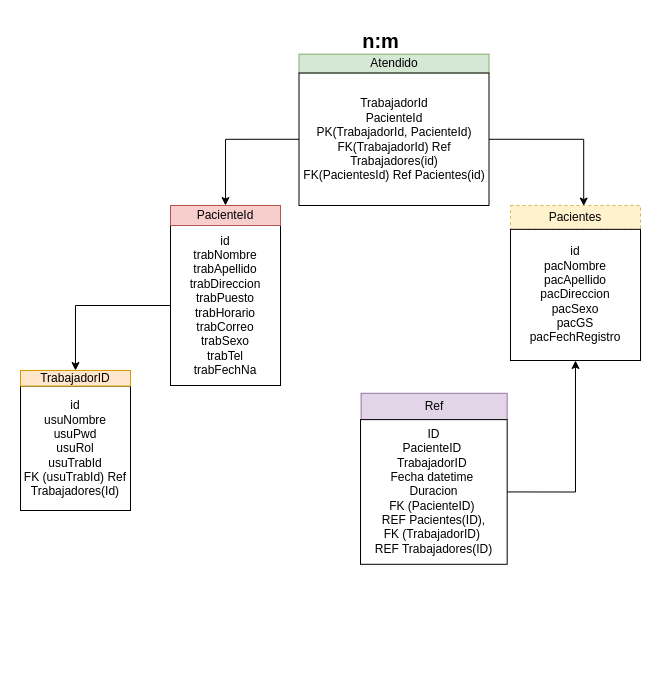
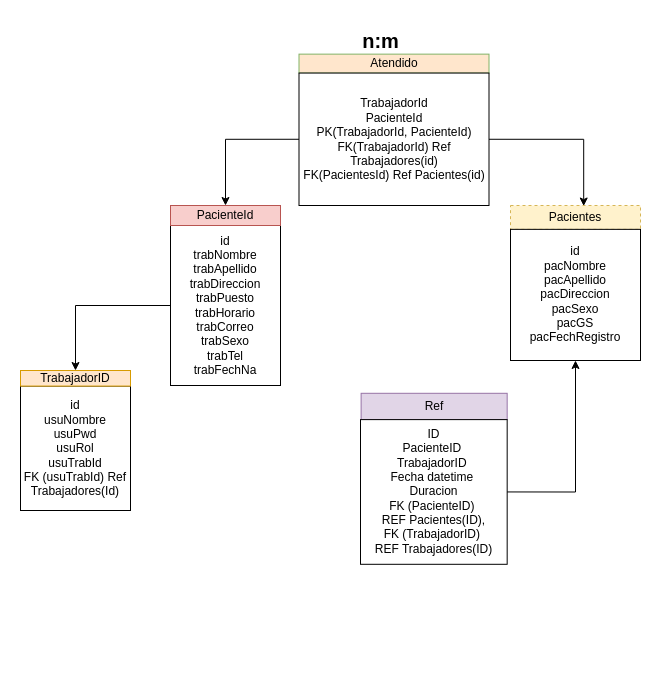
(394, 64) -> (394, 64)
